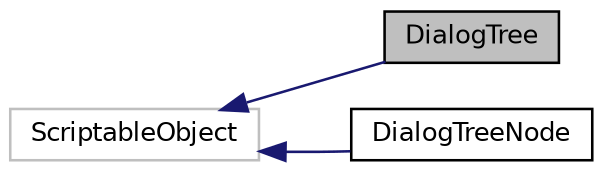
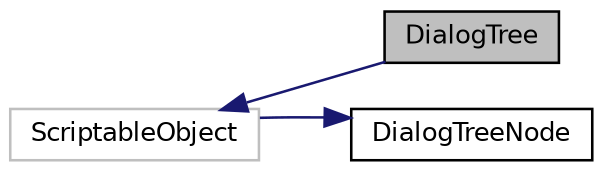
(318, 152) -> (292, 117)
